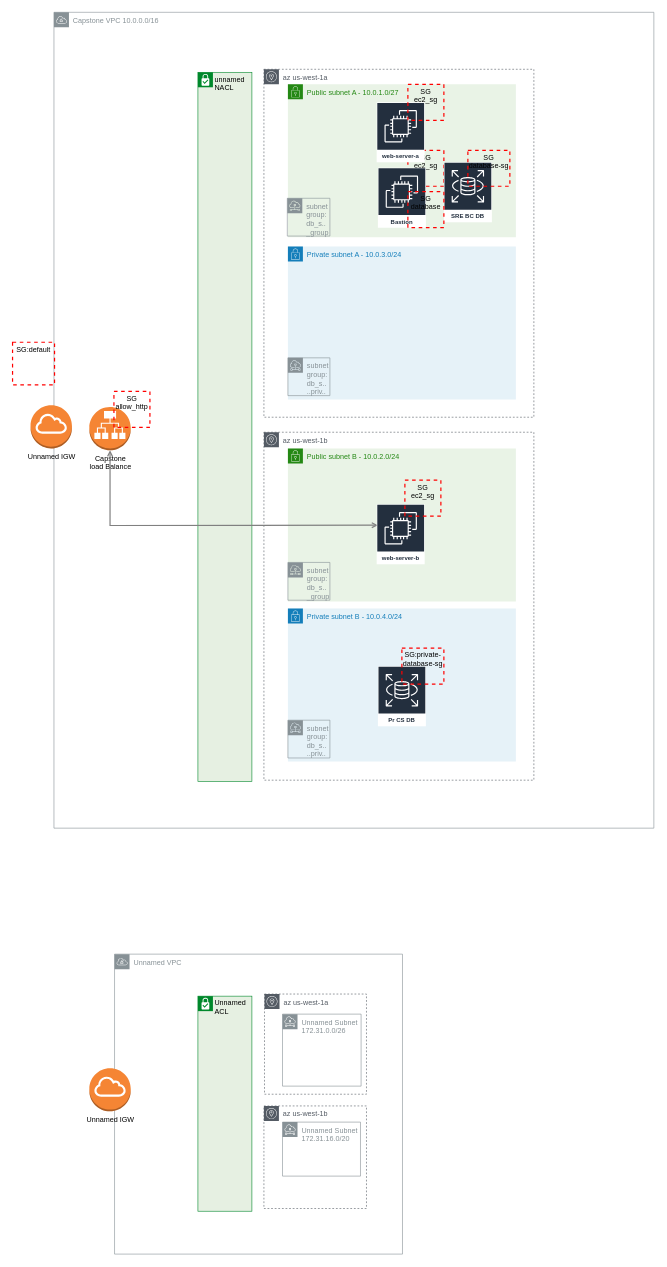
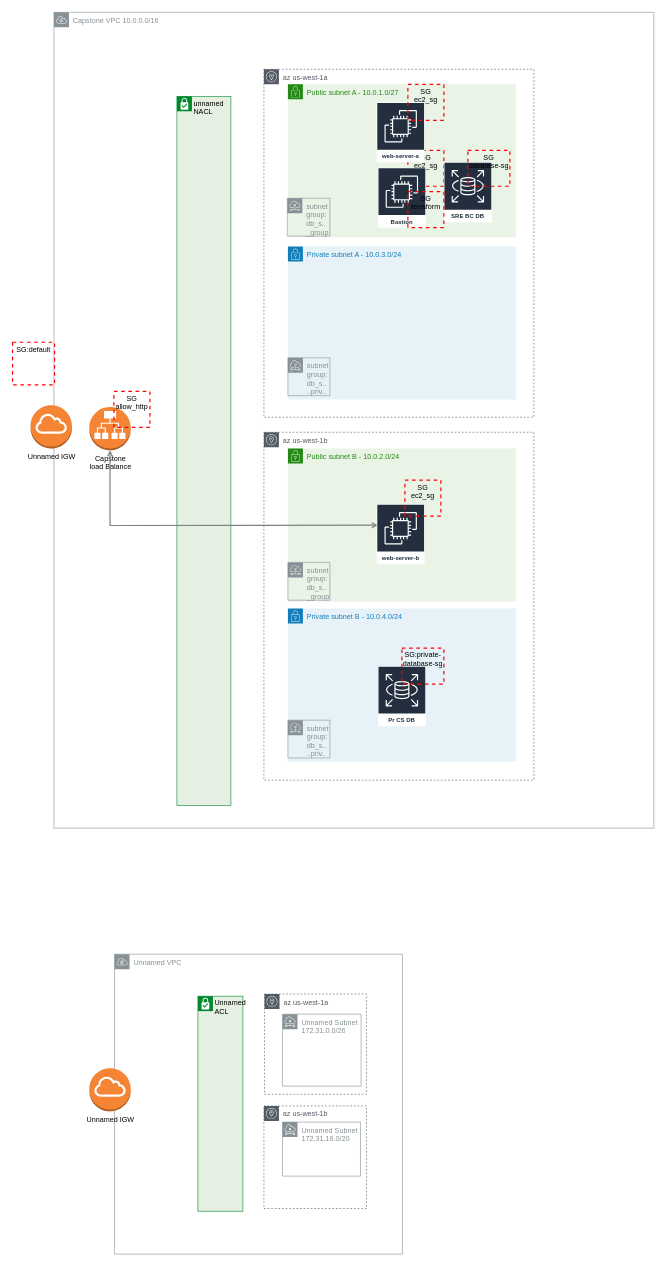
(426, 203) -> (426, 208)
(225, 427) -> (204, 451)
(225, 1104) -> (220, 1104)
